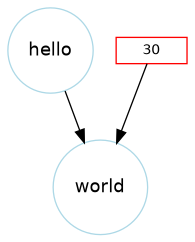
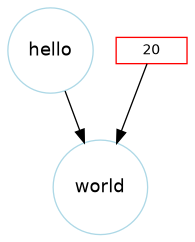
(152, 51) -> (152, 51)
